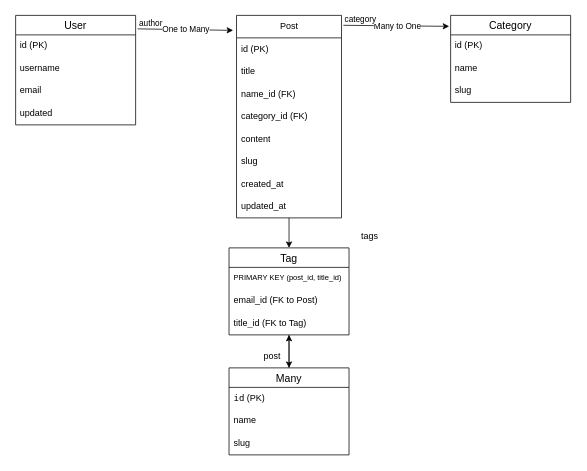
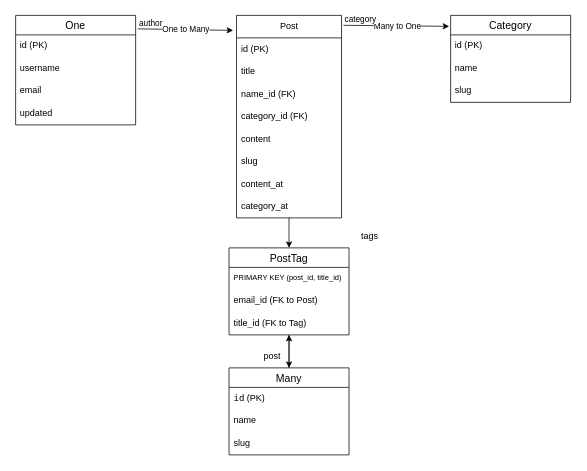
(75, 26) -> (75, 26)
(266, 184) -> (266, 184)
(266, 207) -> (269, 207)
(288, 258) -> (288, 258)
